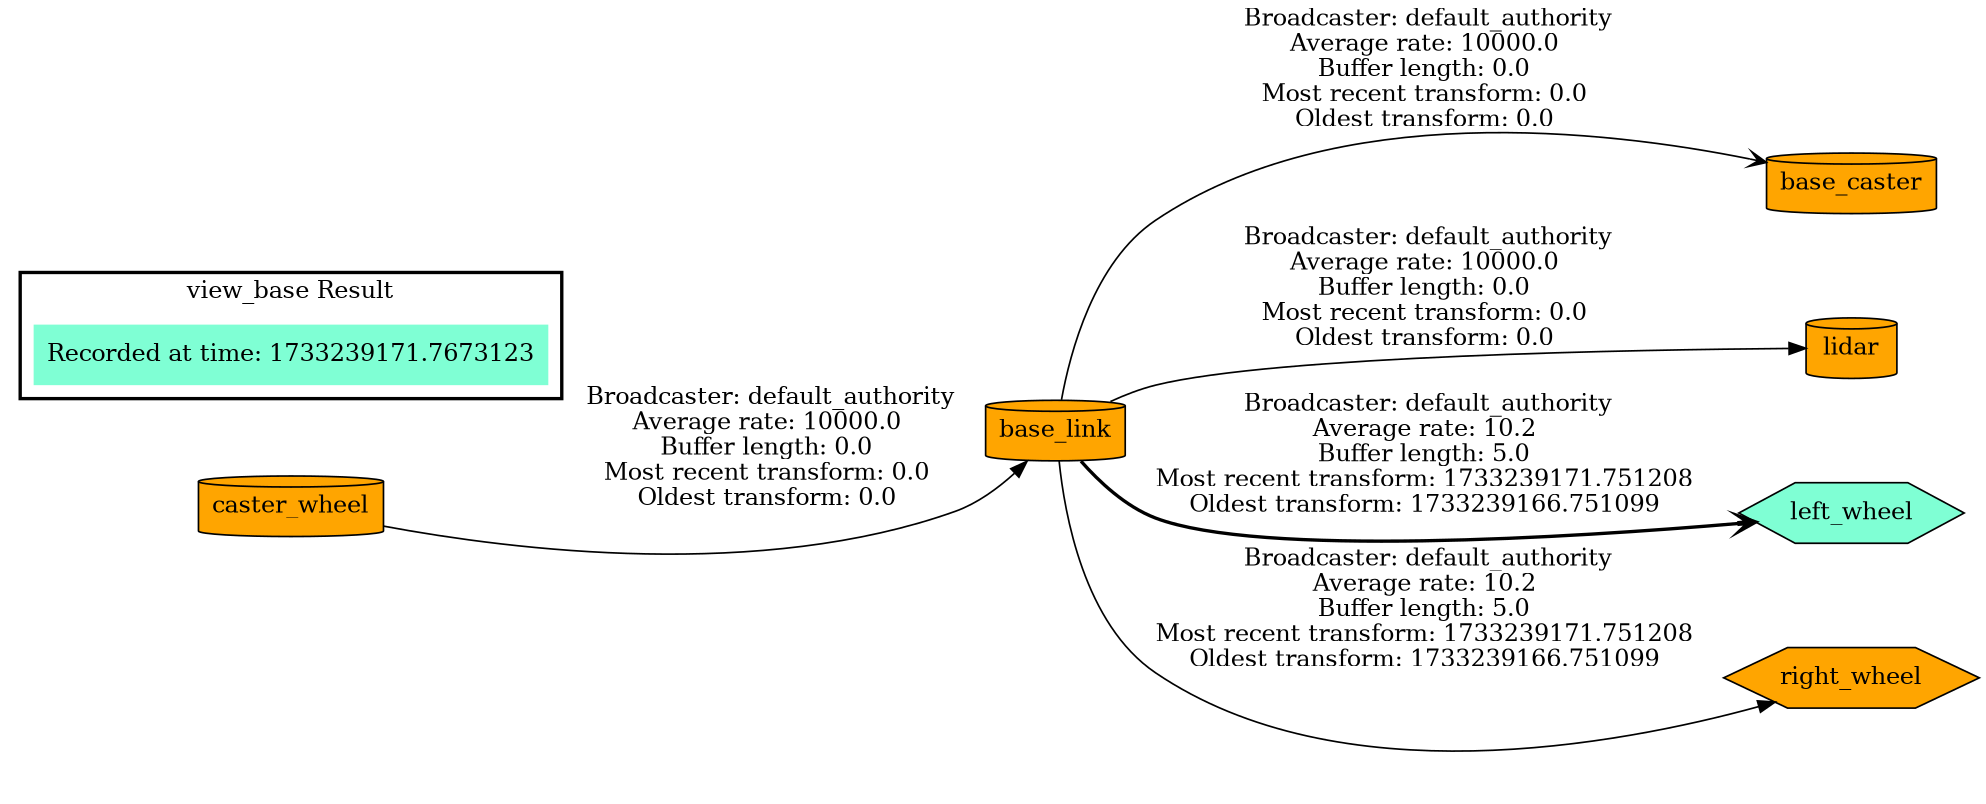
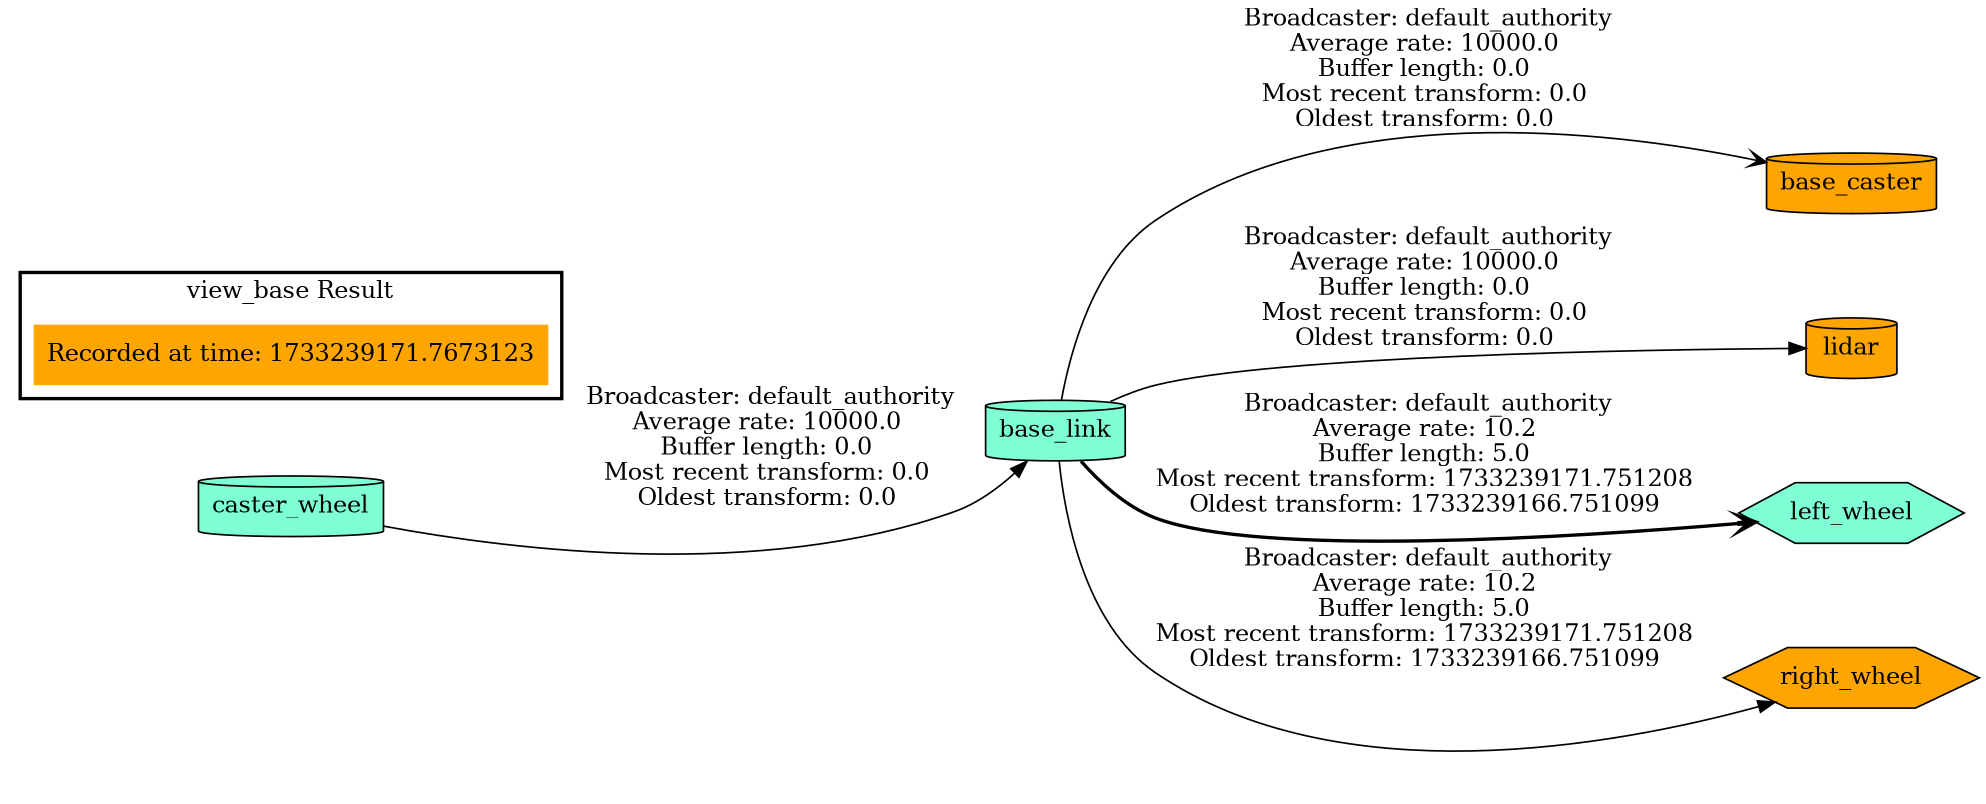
(291, 355) -> (291, 355)
(1055, 431) -> (1055, 431)
(291, 506) -> (291, 506)
